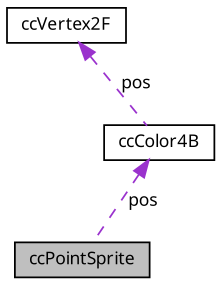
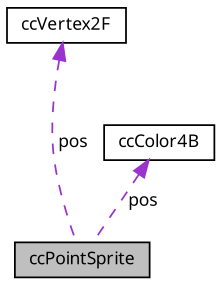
(119, 91) -> (53, 153)
